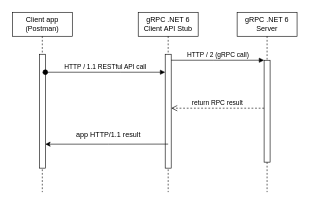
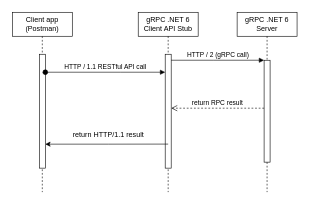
(109, 135) -> (109, 135)
